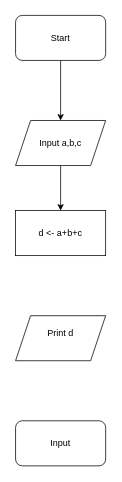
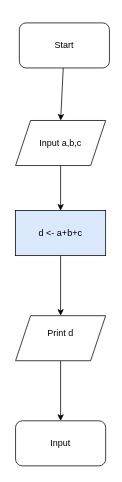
(60, 38) -> (64, 45)
(60, 233) -> (60, 233)
none -> (60, 282)
none -> (60, 387)
